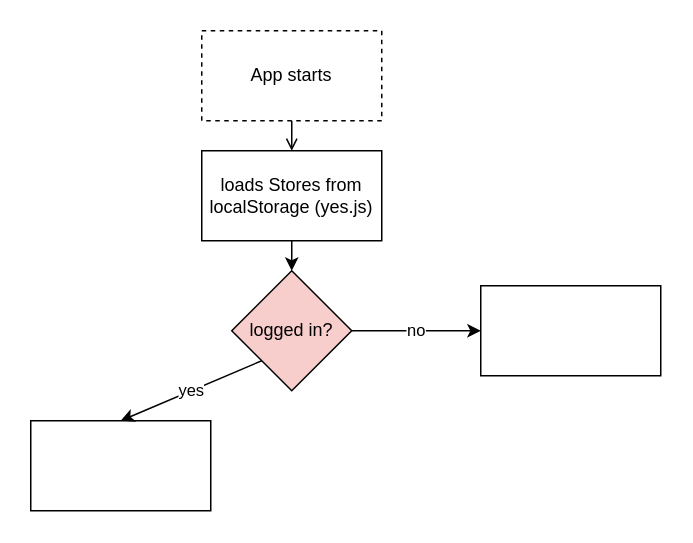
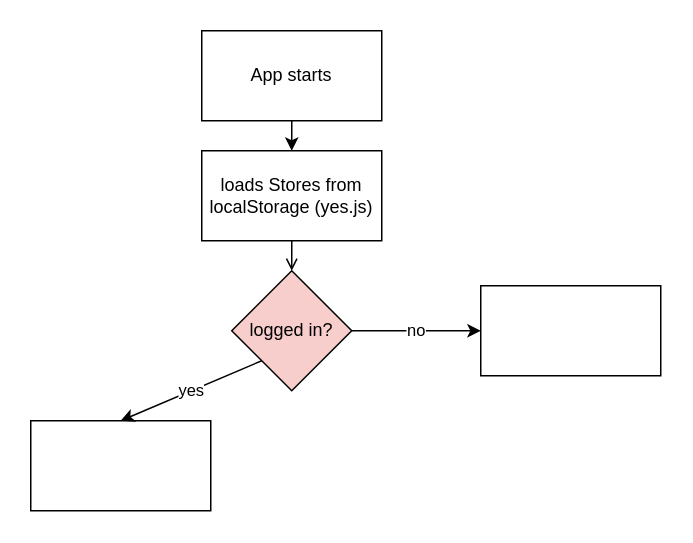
(292, 76) -> (292, 76)
(292, 141) -> (292, 139)
(292, 259) -> (292, 261)
